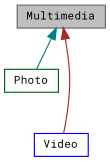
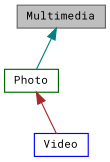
(70, 86) -> (49, 118)
